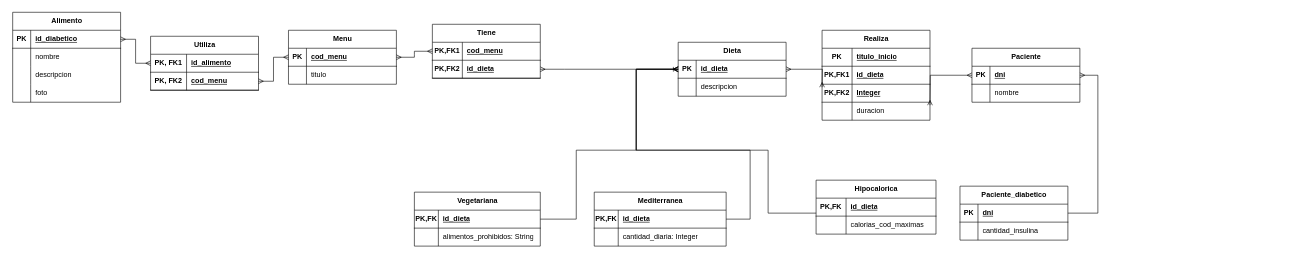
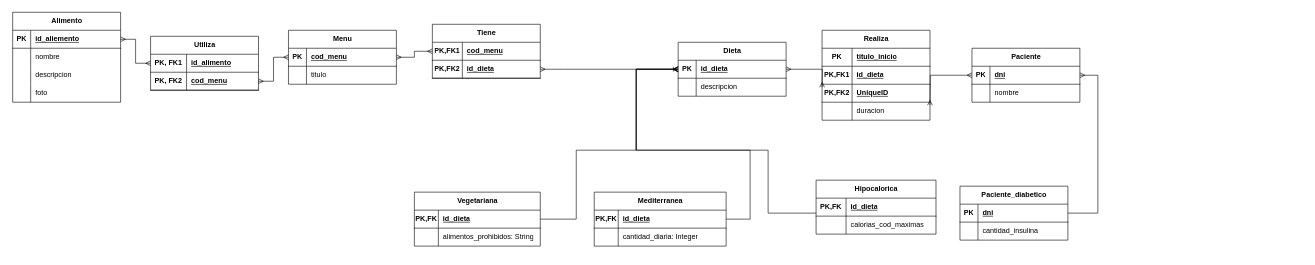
(56, 39) -> (56, 39)
(871, 93) -> (872, 93)
